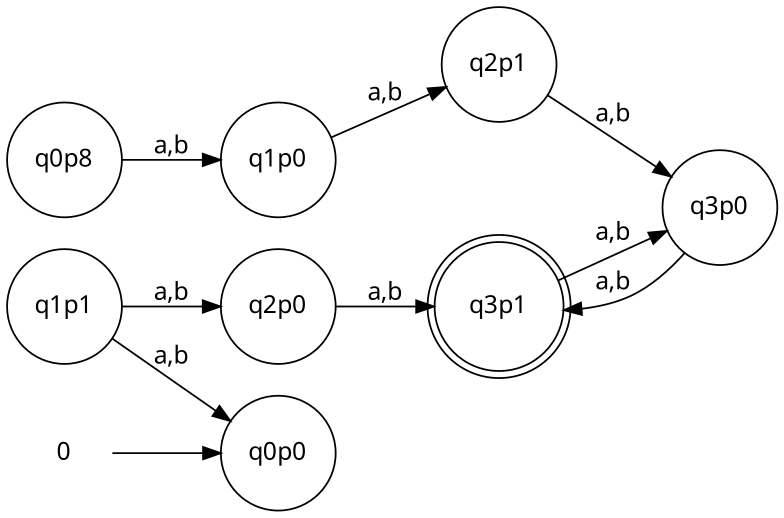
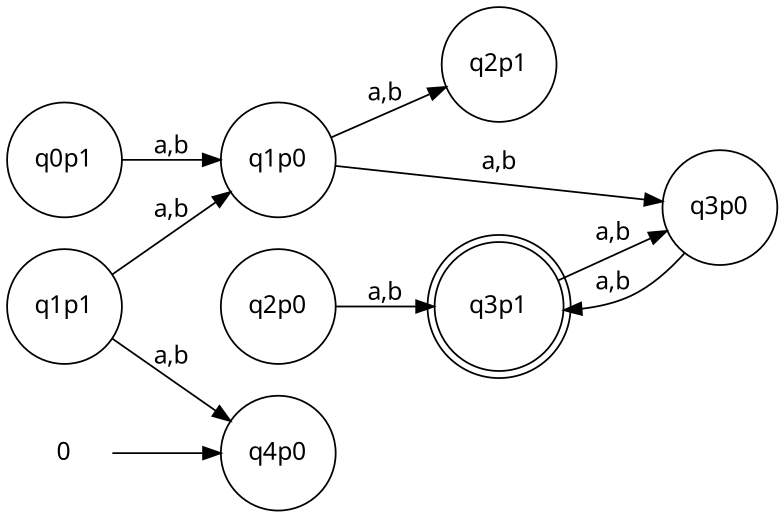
(602, 131) -> (490, 183)
(64, 160) -> (64, 160)
(162, 307) -> (164, 238)
(278, 453) -> (278, 453)
